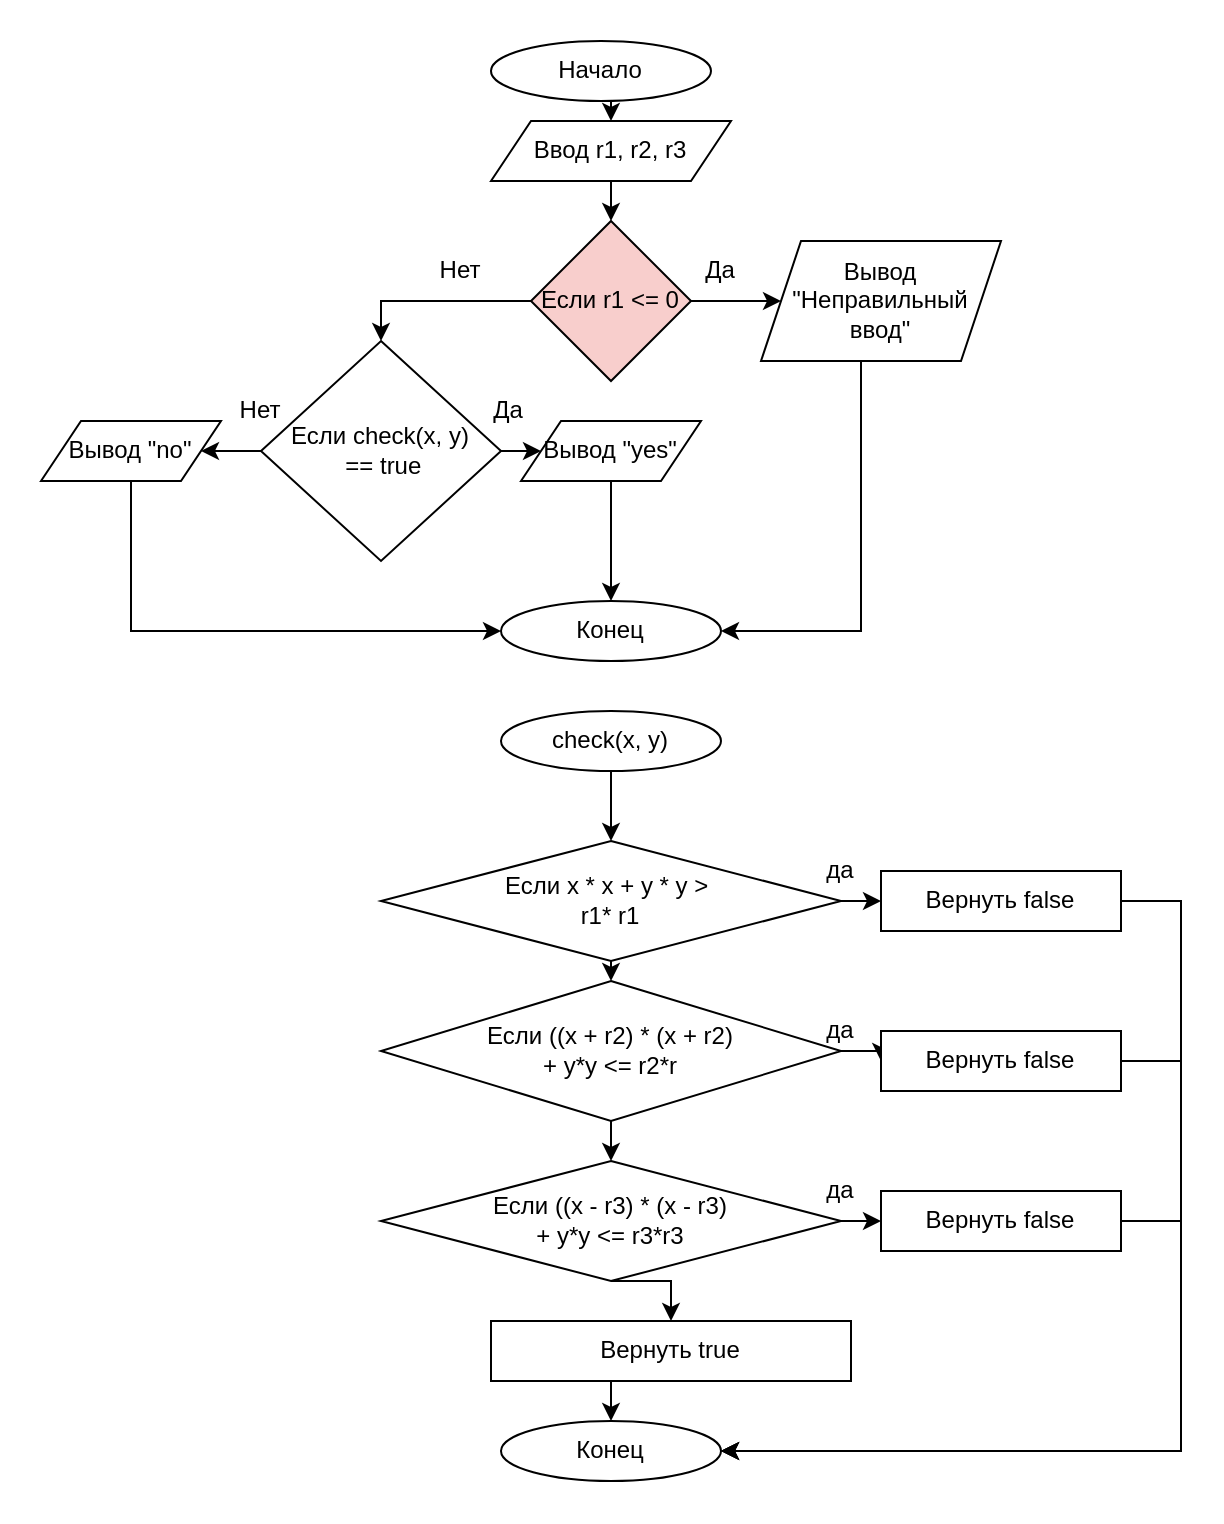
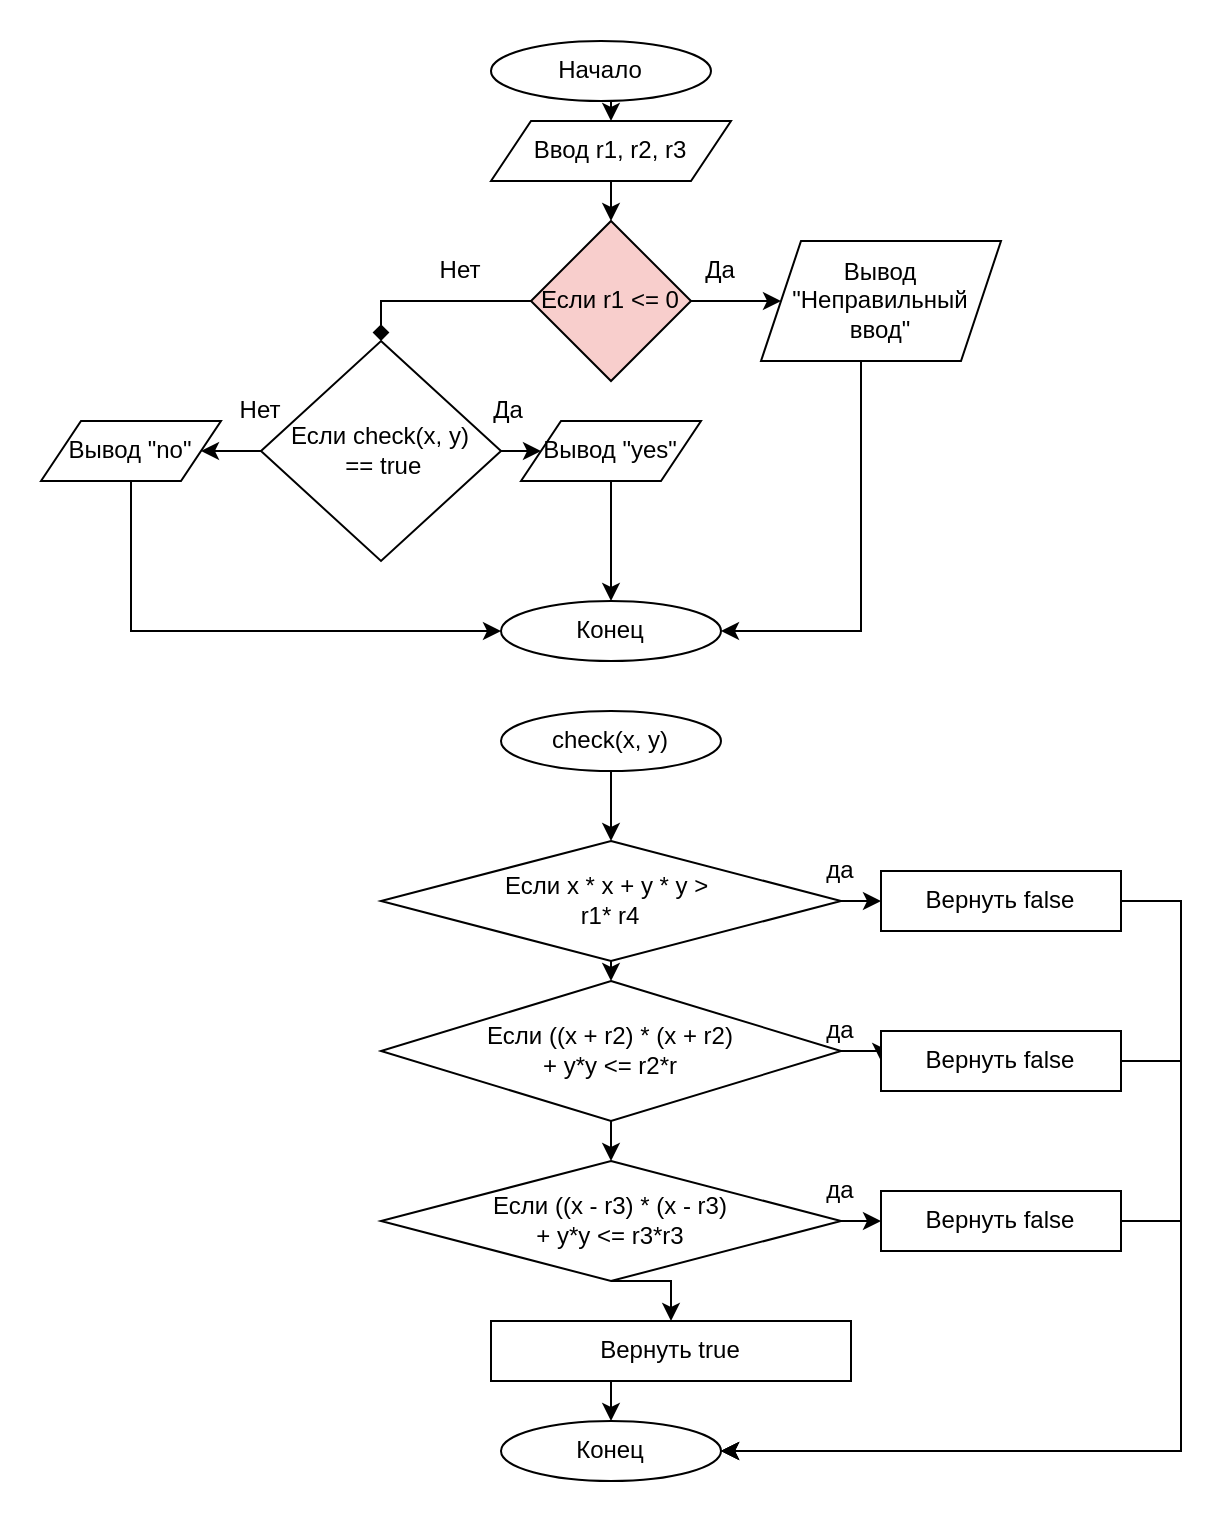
(381, 326) -> (381, 325)
(611, 901) -> (611, 901)
